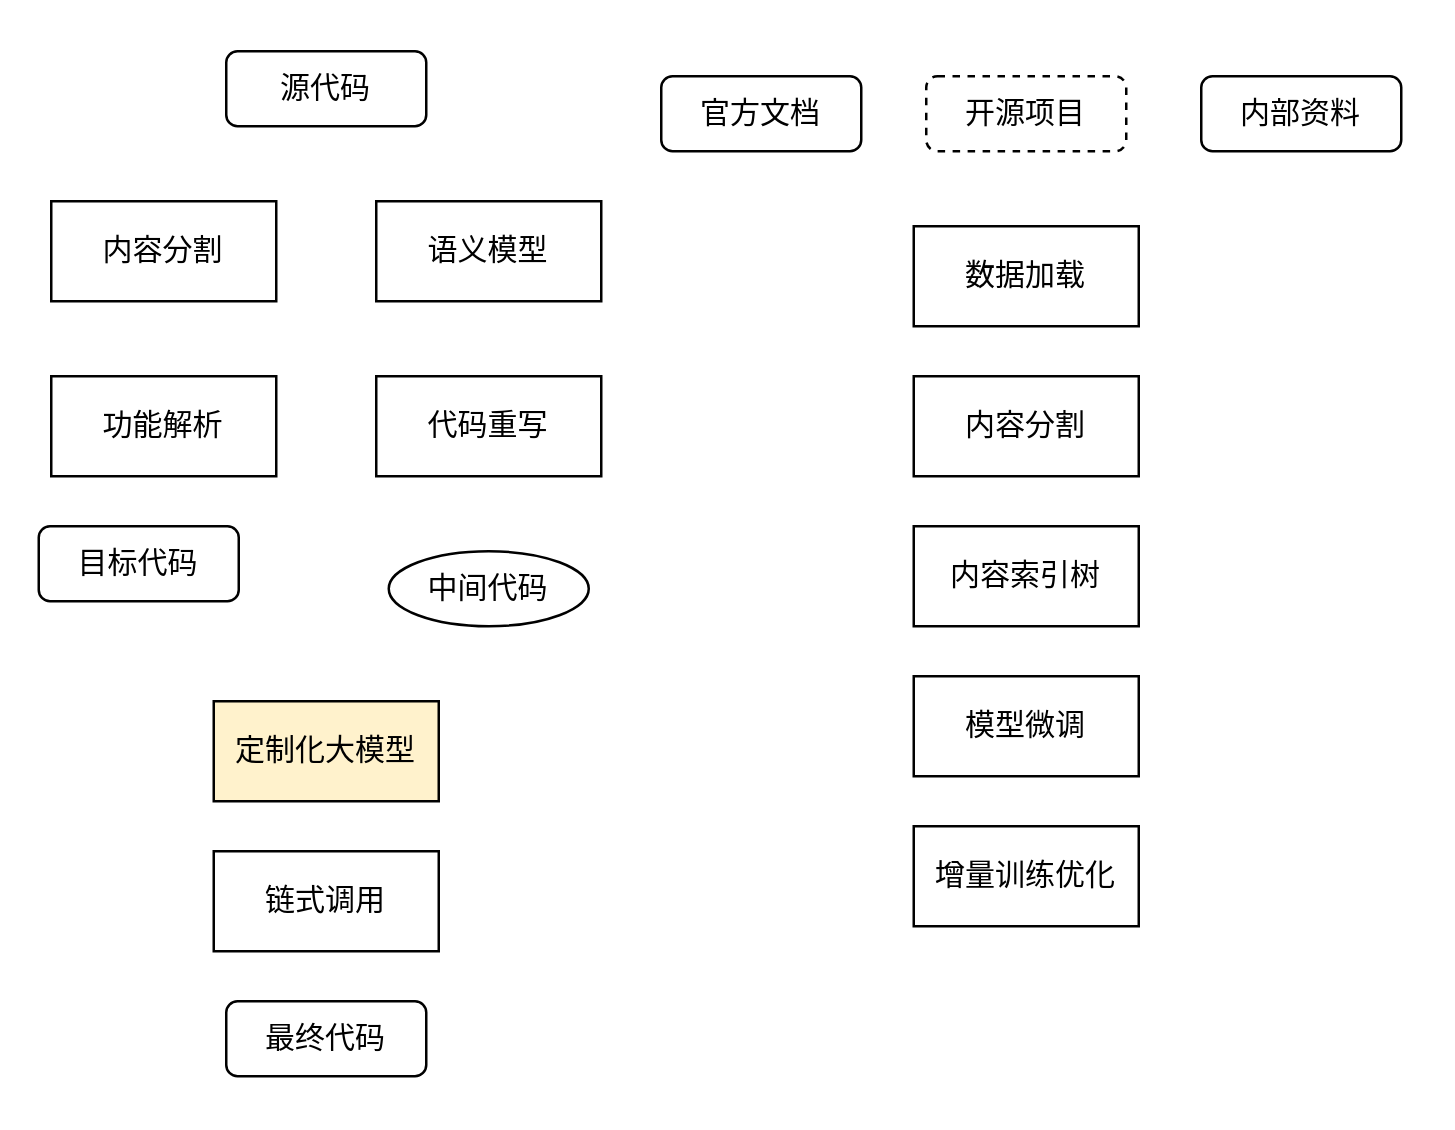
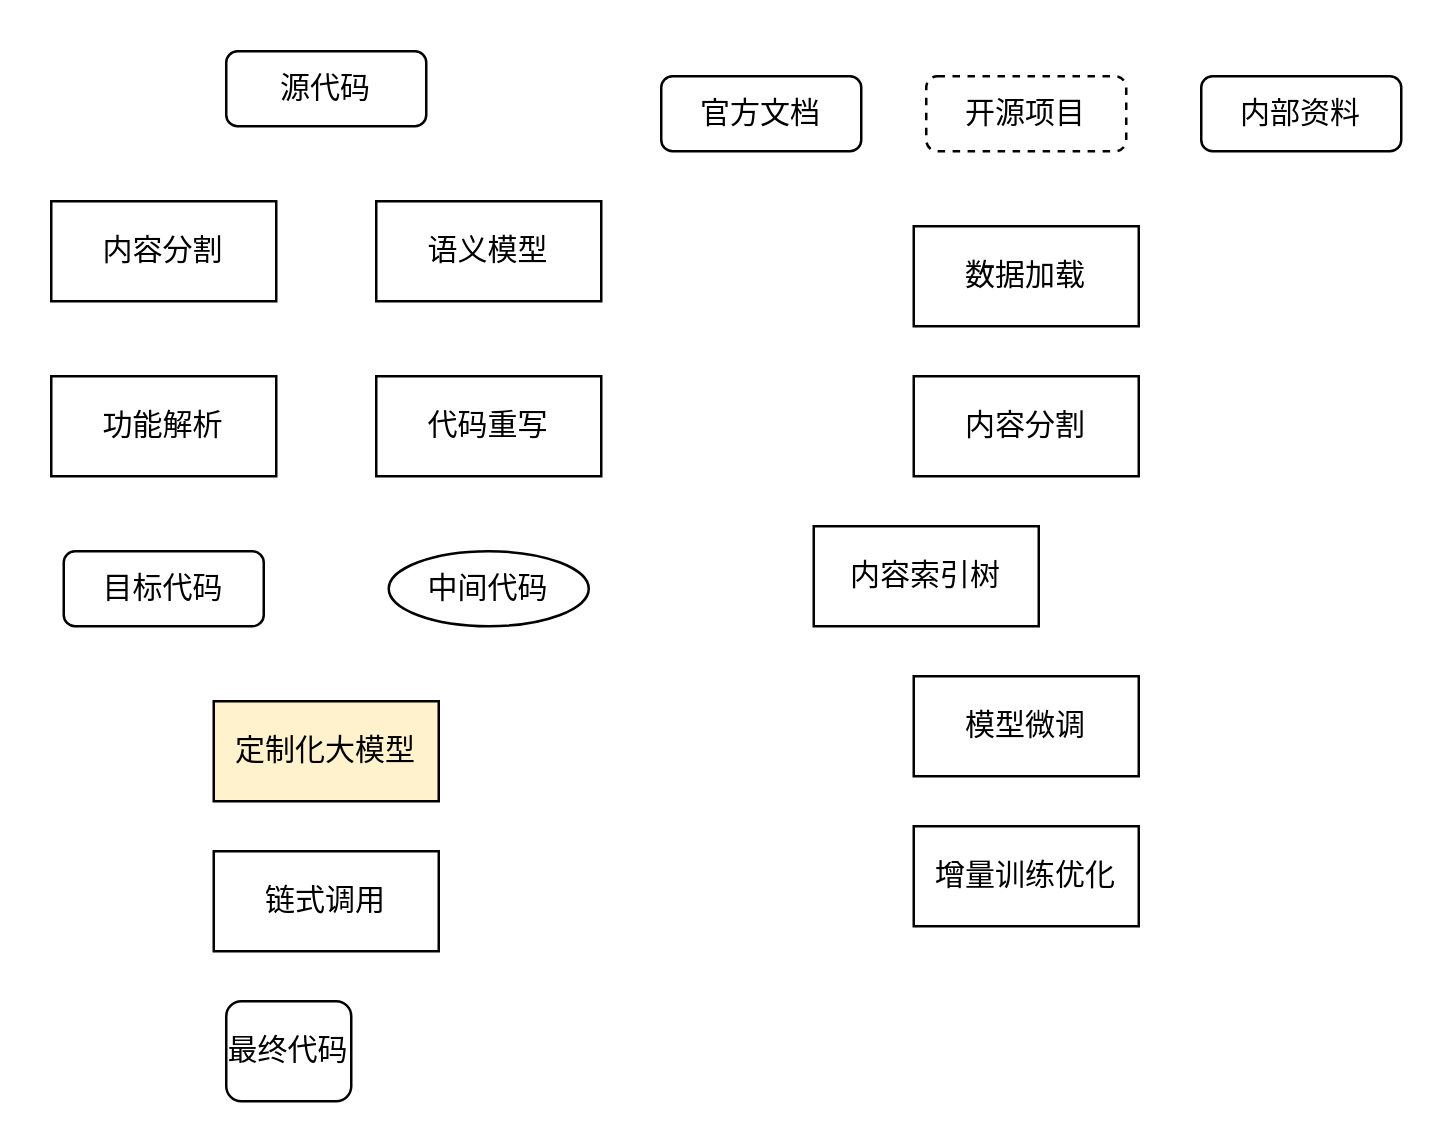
(139, 564) -> (164, 589)
(1026, 576) -> (926, 576)
(326, 1039) -> (289, 1051)
